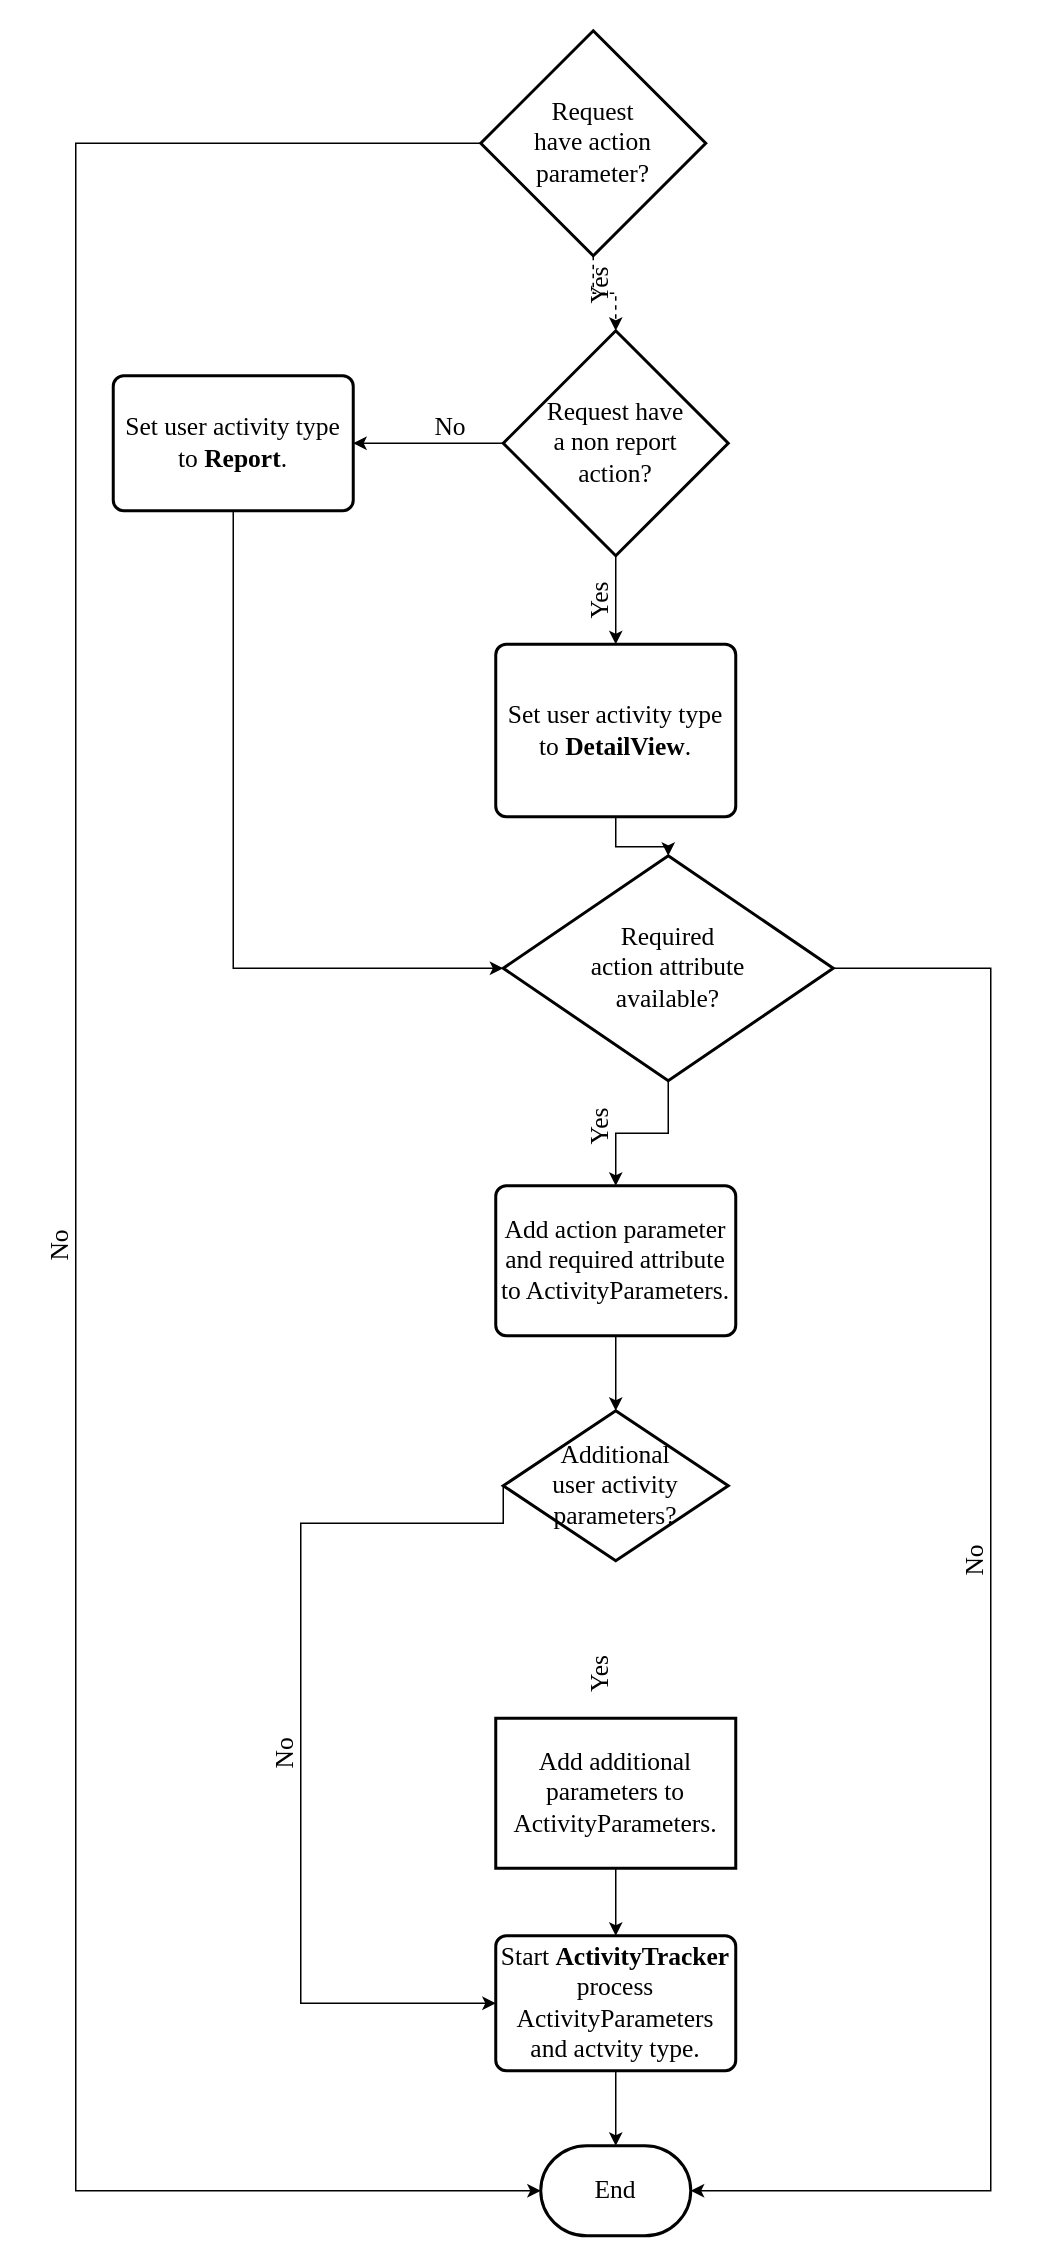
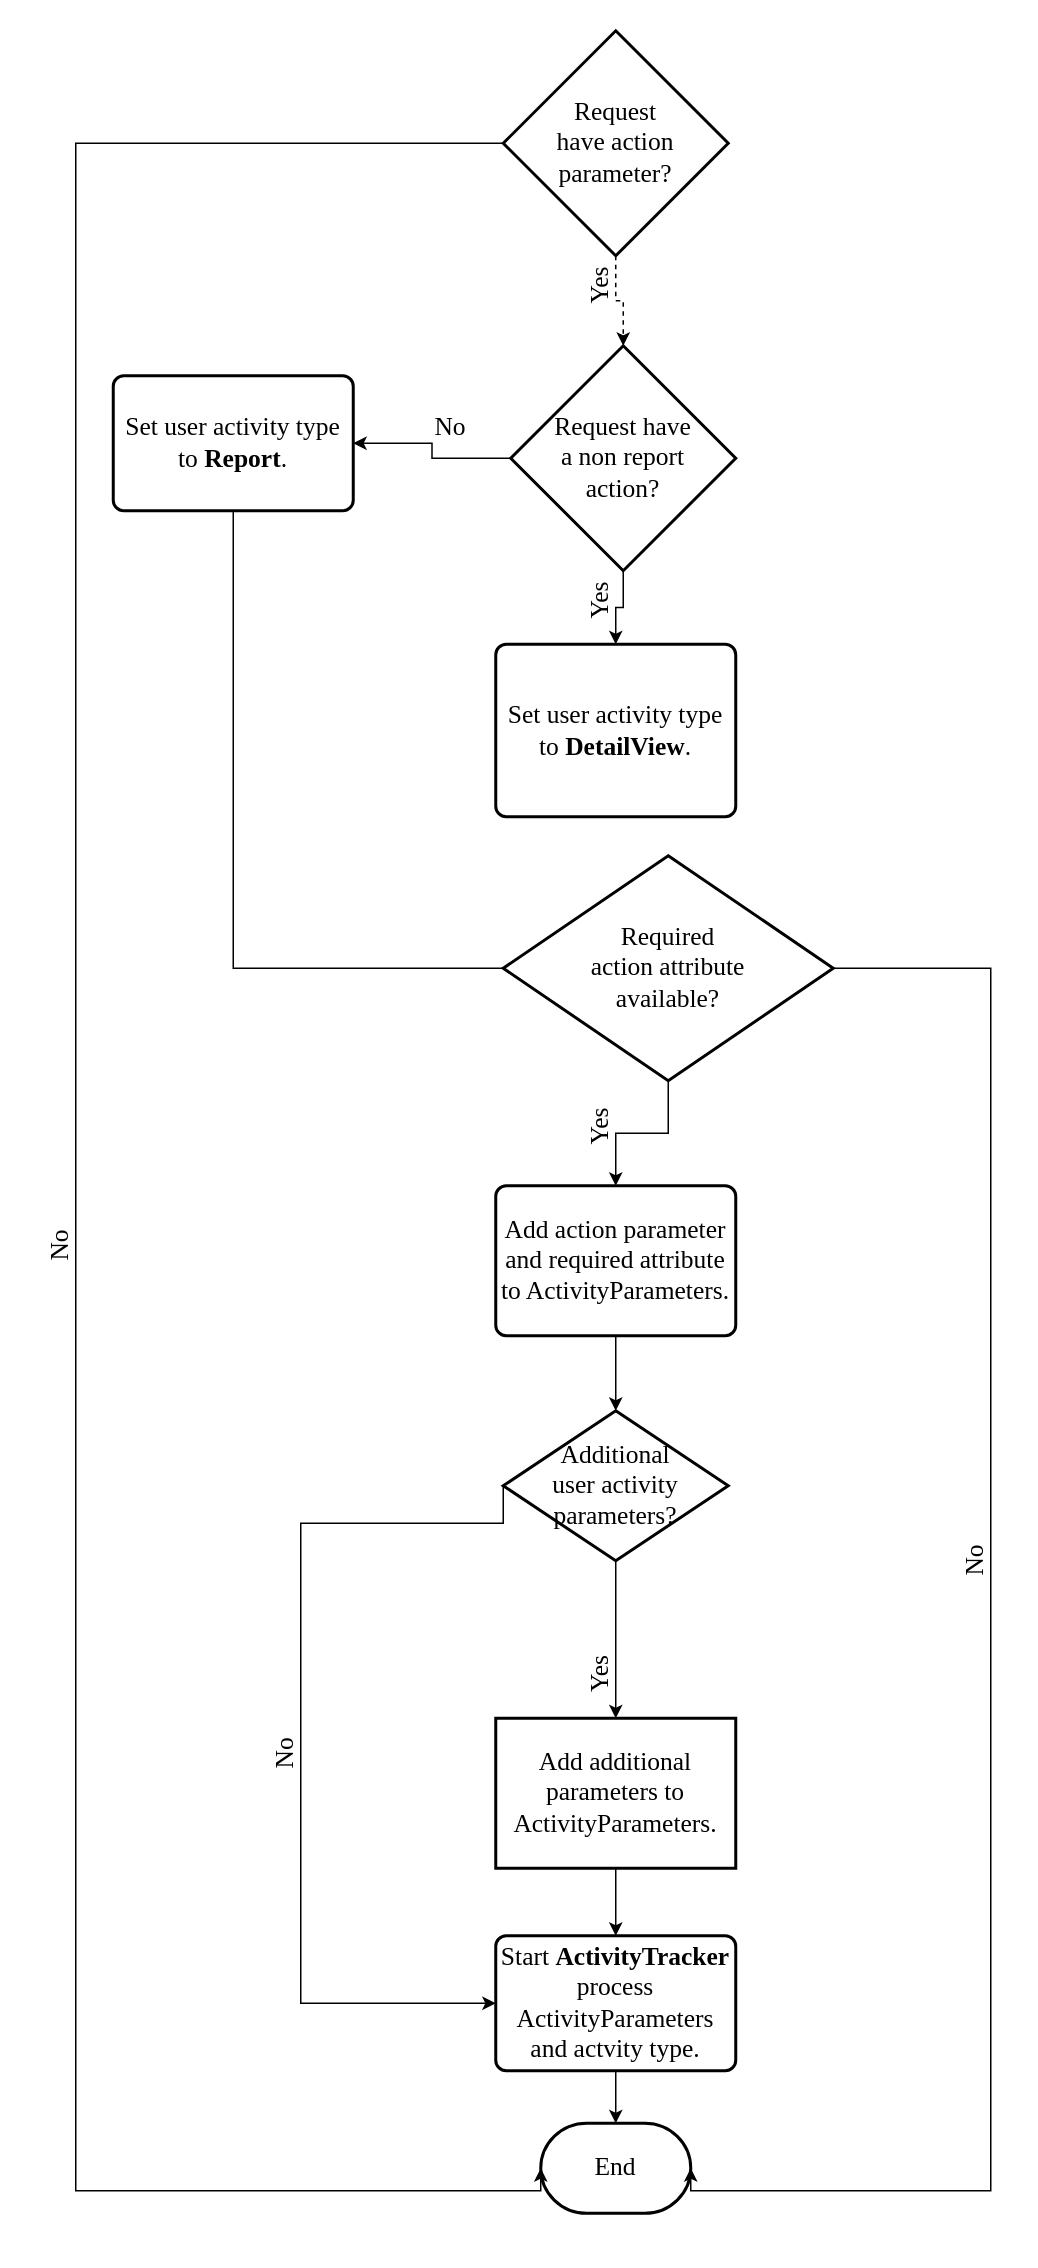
(593, 143) -> (616, 143)
(616, 443) -> (623, 458)
(627, 847) -> none
(492, 968) -> (496, 968)
none -> (616, 1635)
(616, 2191) -> (616, 2168)
